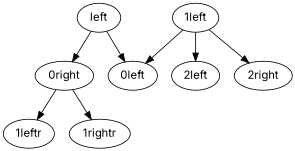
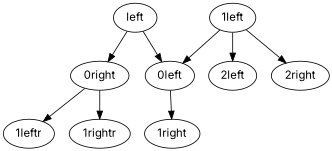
none -> (172, 134)
